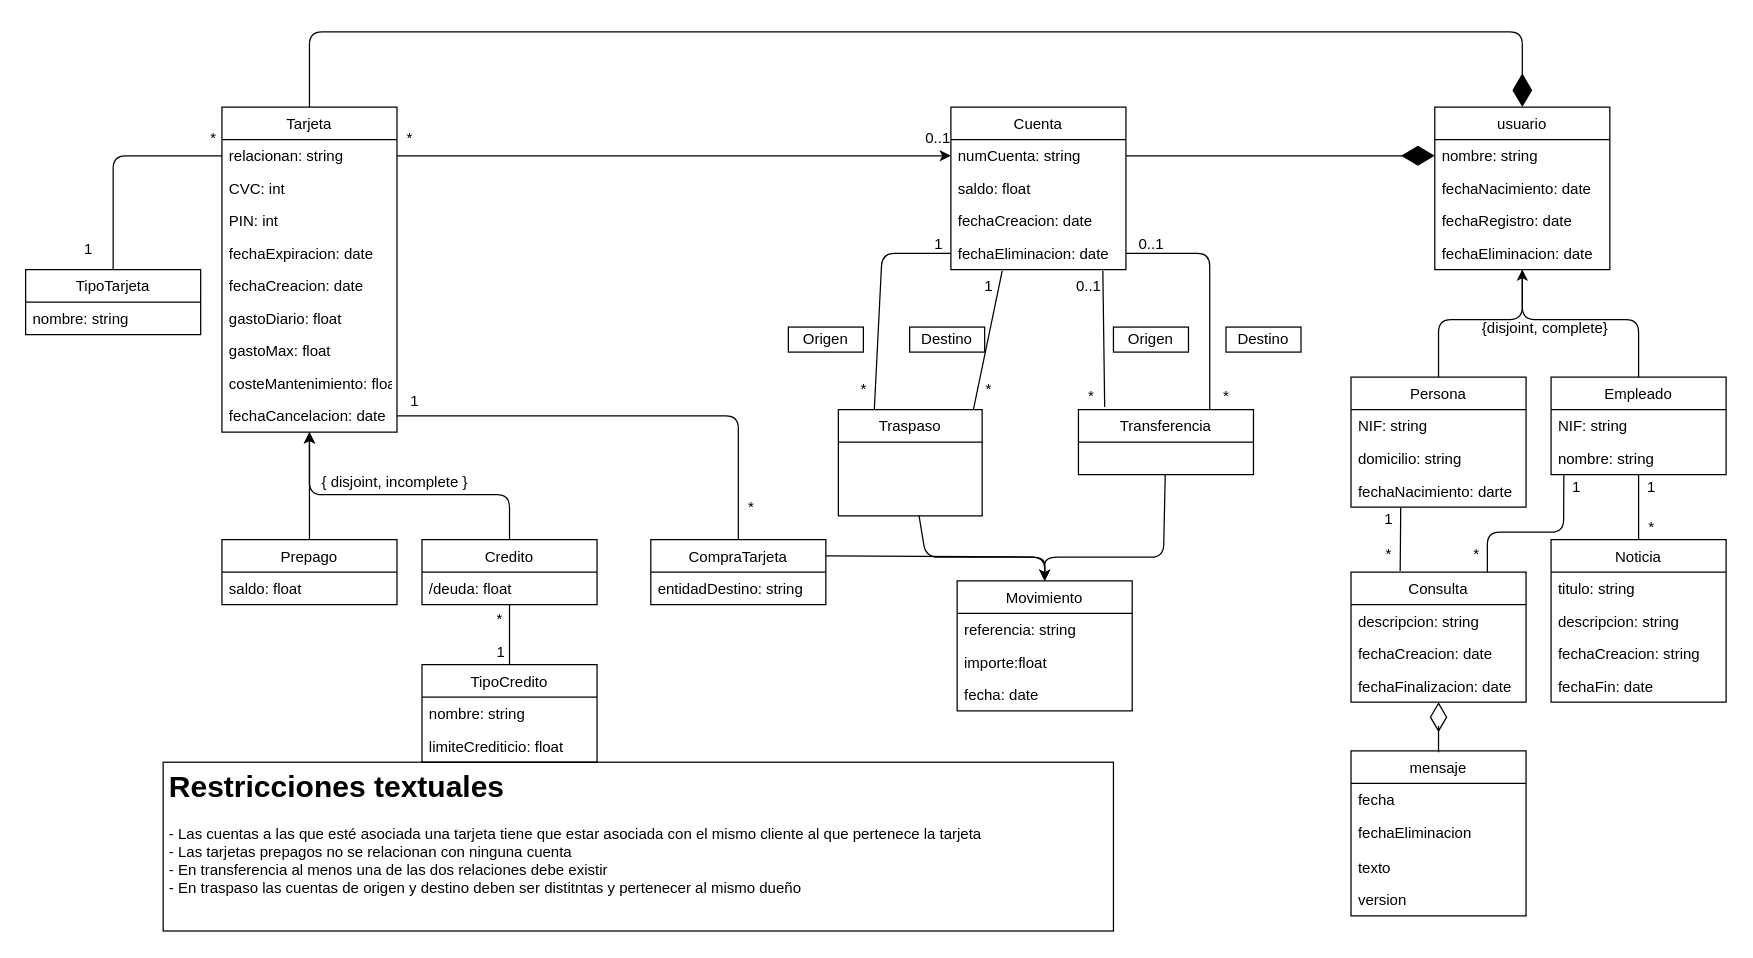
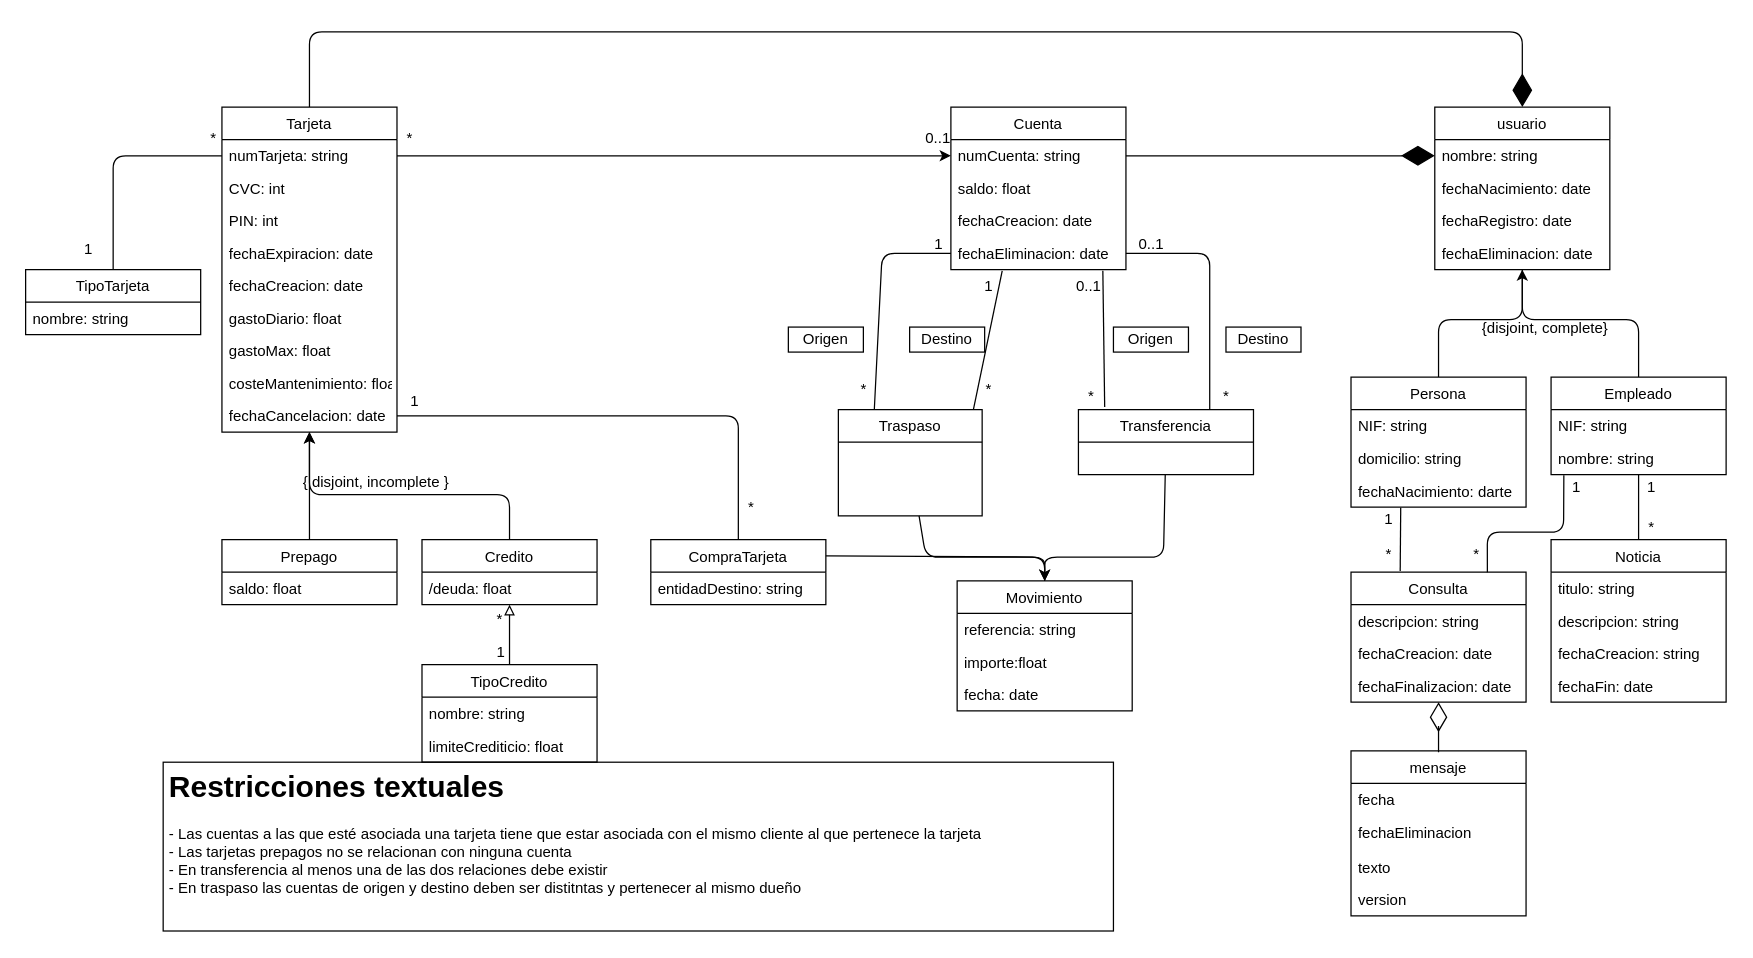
(295, 156) -> (299, 156)
(394, 482) -> (376, 482)
(509, 611) -> (509, 616)
